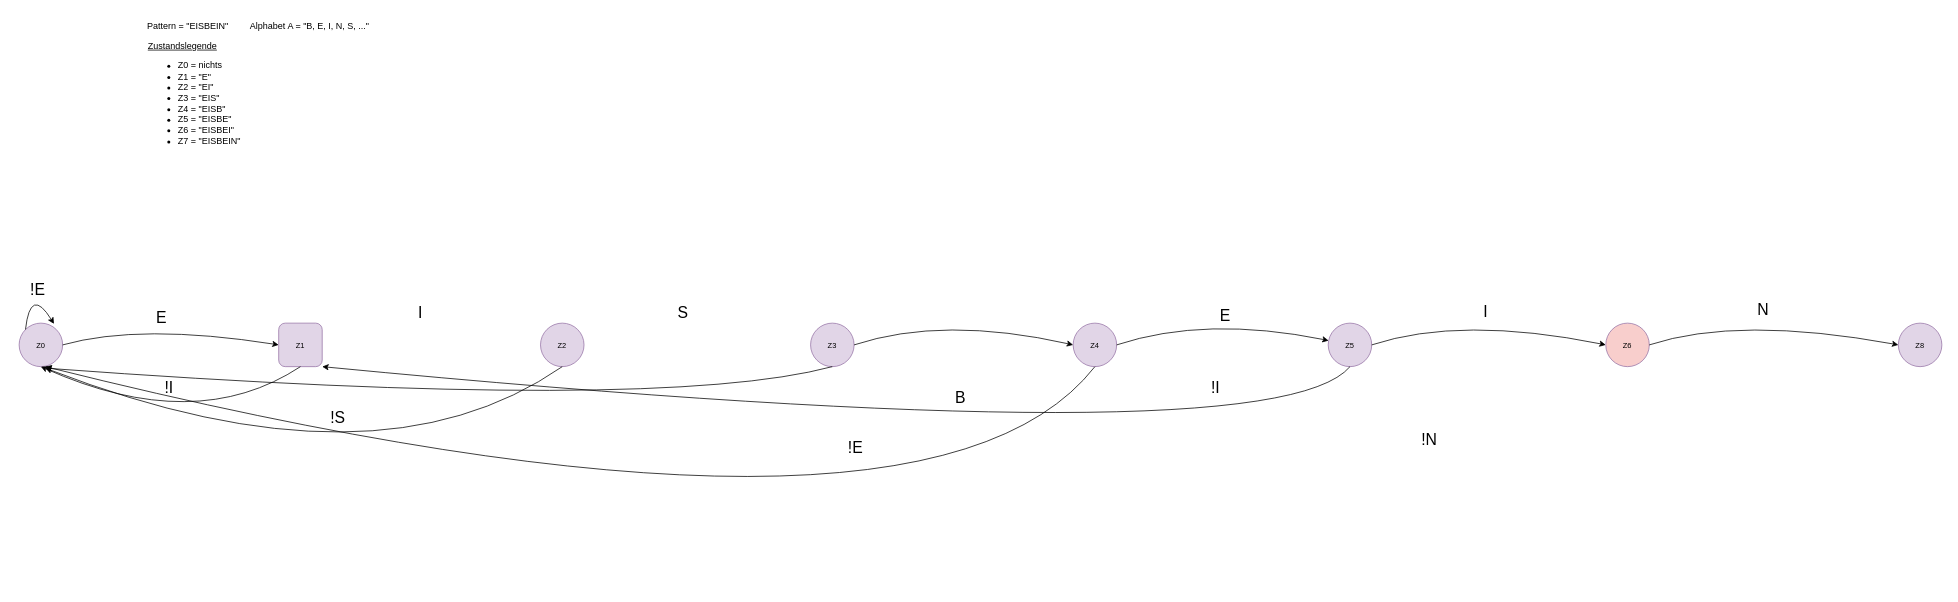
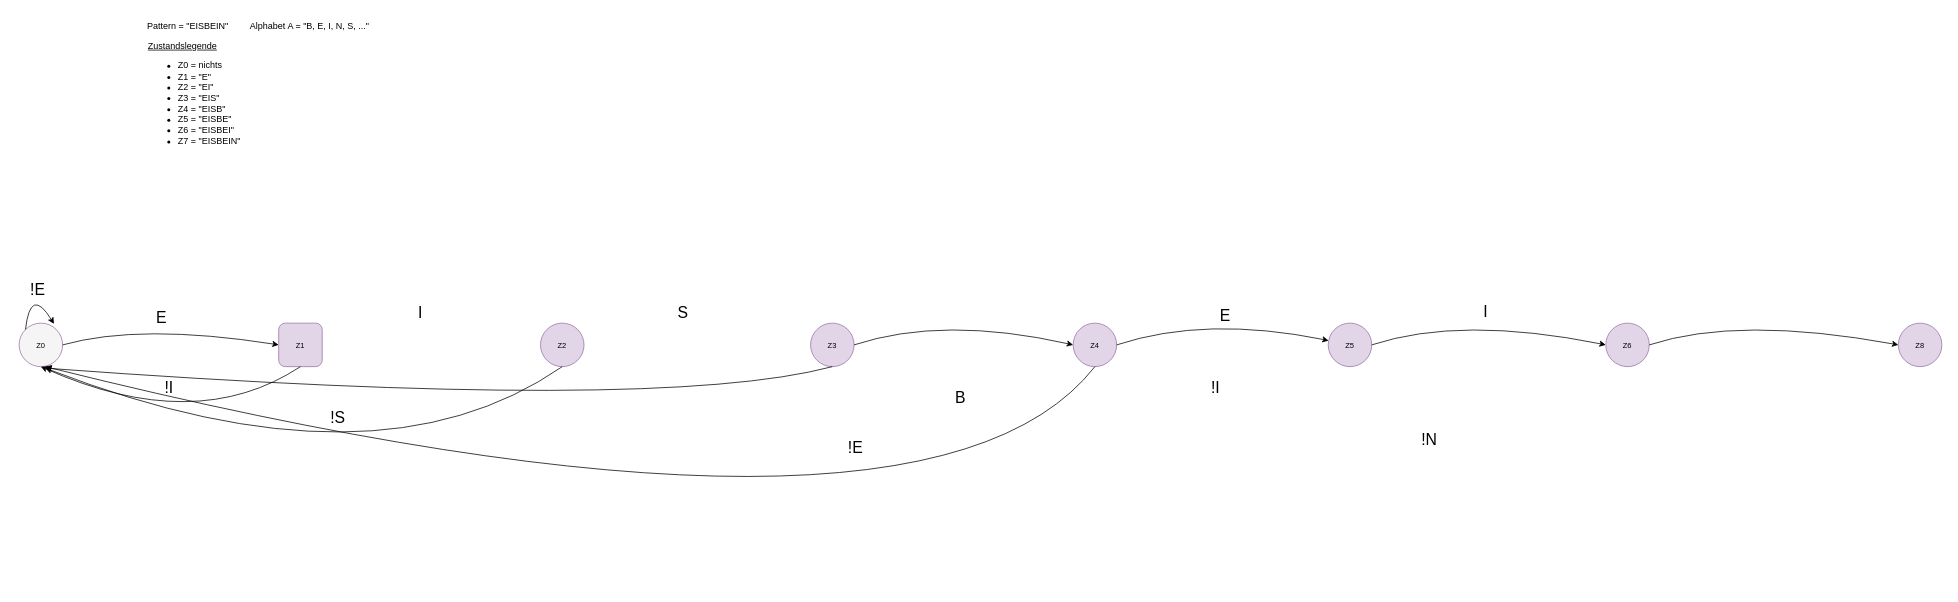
(1763, 309) -> none
(41, 345) -> (41, 345)
(1627, 345) -> (1627, 345)
(770, 402) -> none
